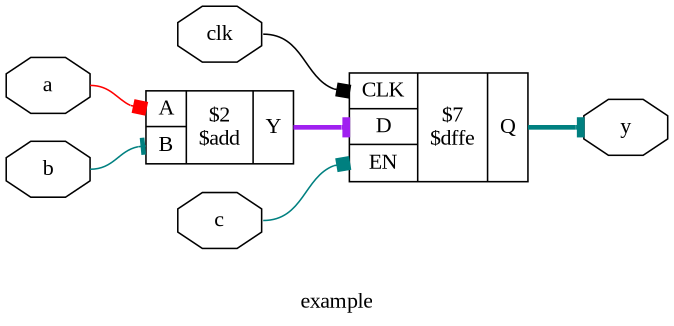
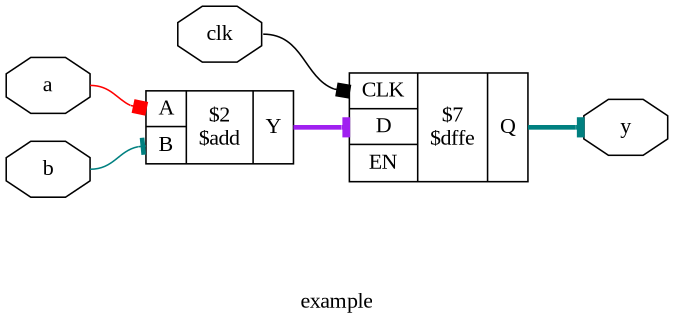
(220, 220) -> none
